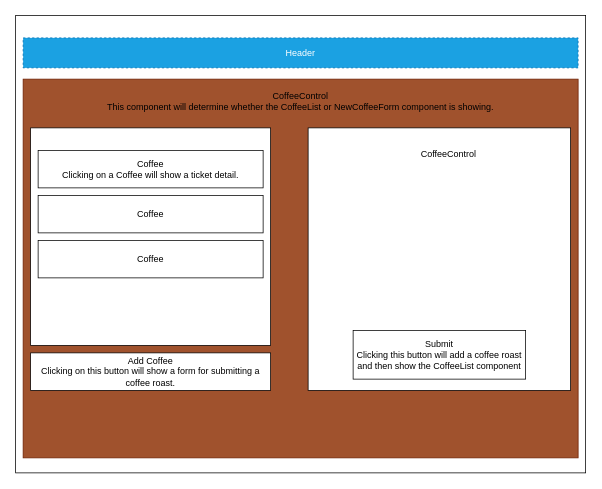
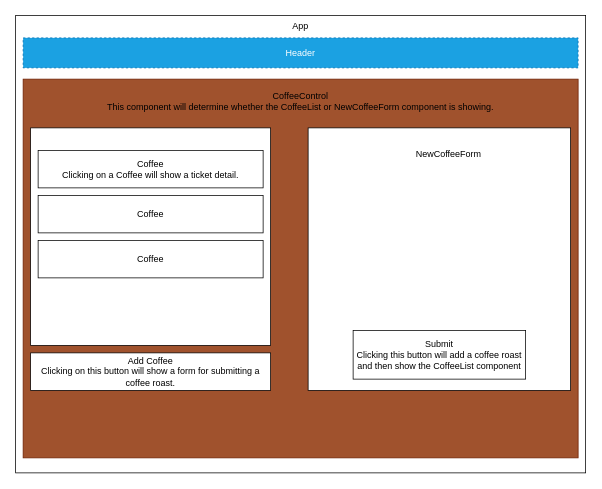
none -> (300, 27)
(449, 154) -> (449, 154)
